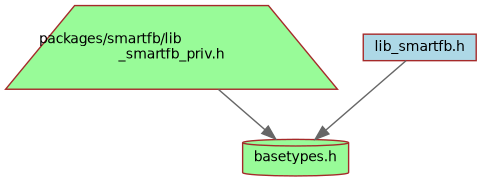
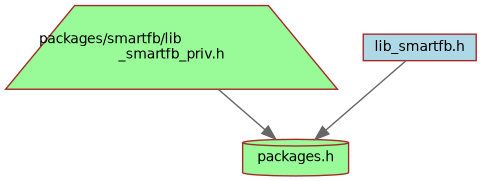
(296, 158) -> (296, 158)
